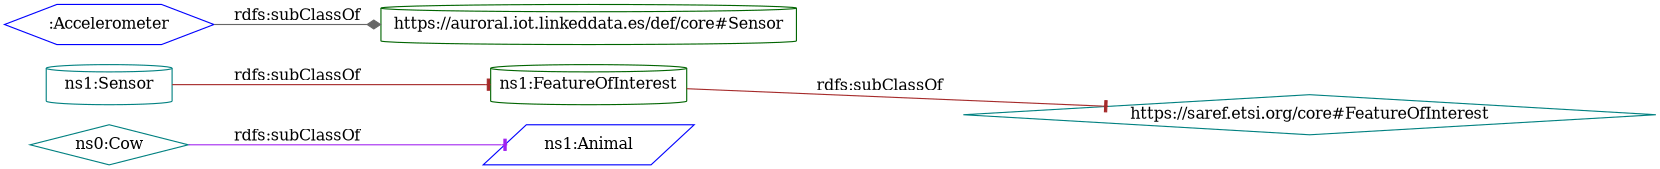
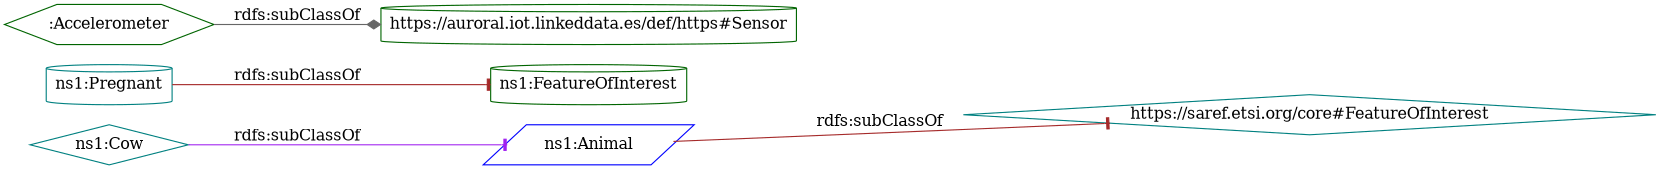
(109, 25) -> (109, 25)
(589, 25) -> (589, 25)
(109, 85) -> (109, 85)
(895, 97) -> (889, 133)
(109, 145) -> (109, 145)
